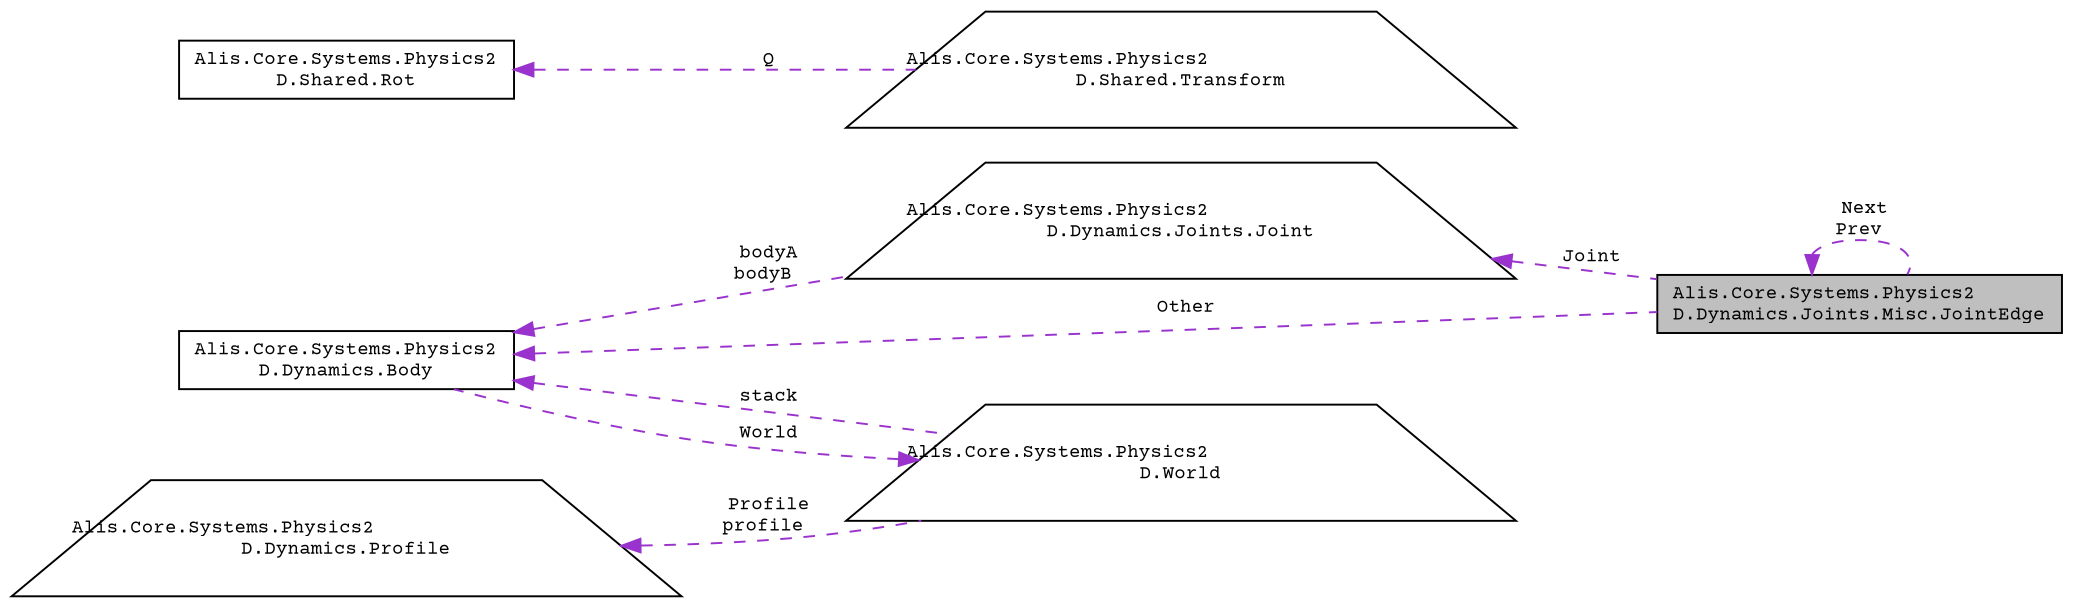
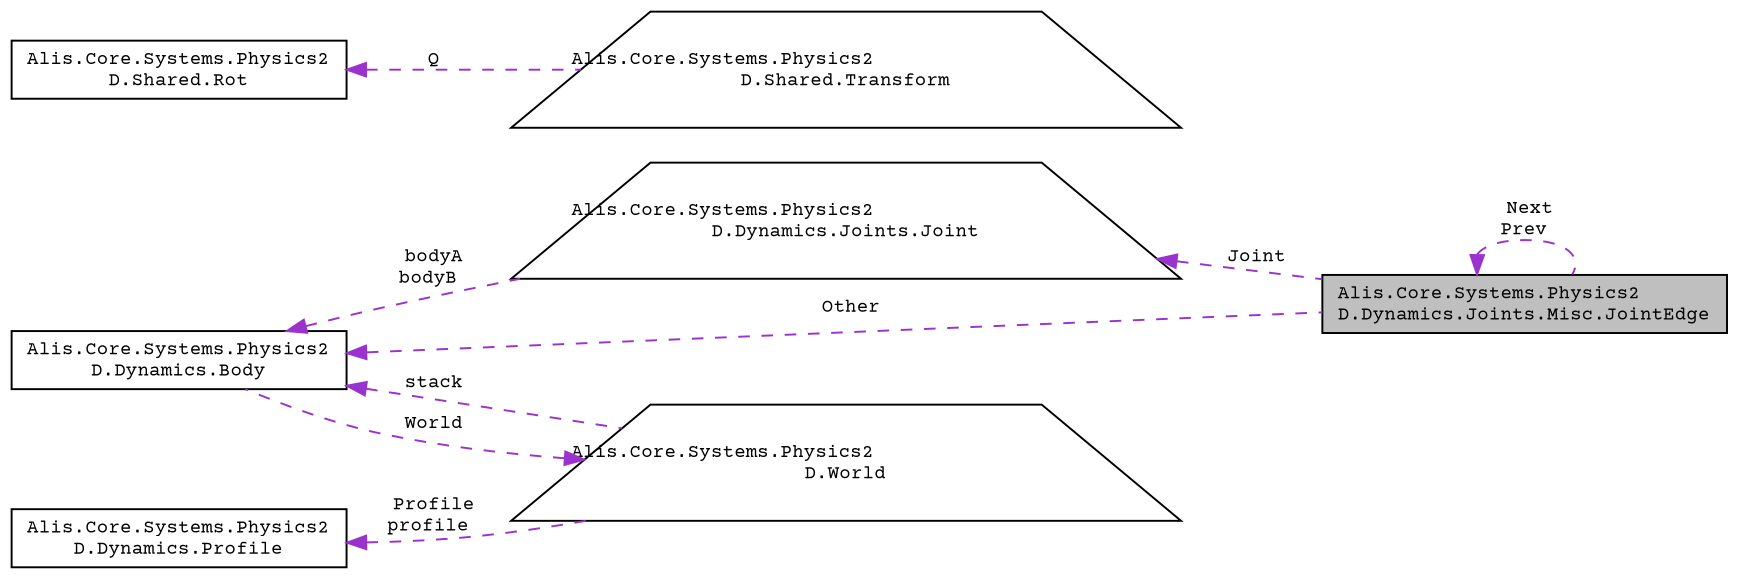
(347, 538) -> (179, 538)
